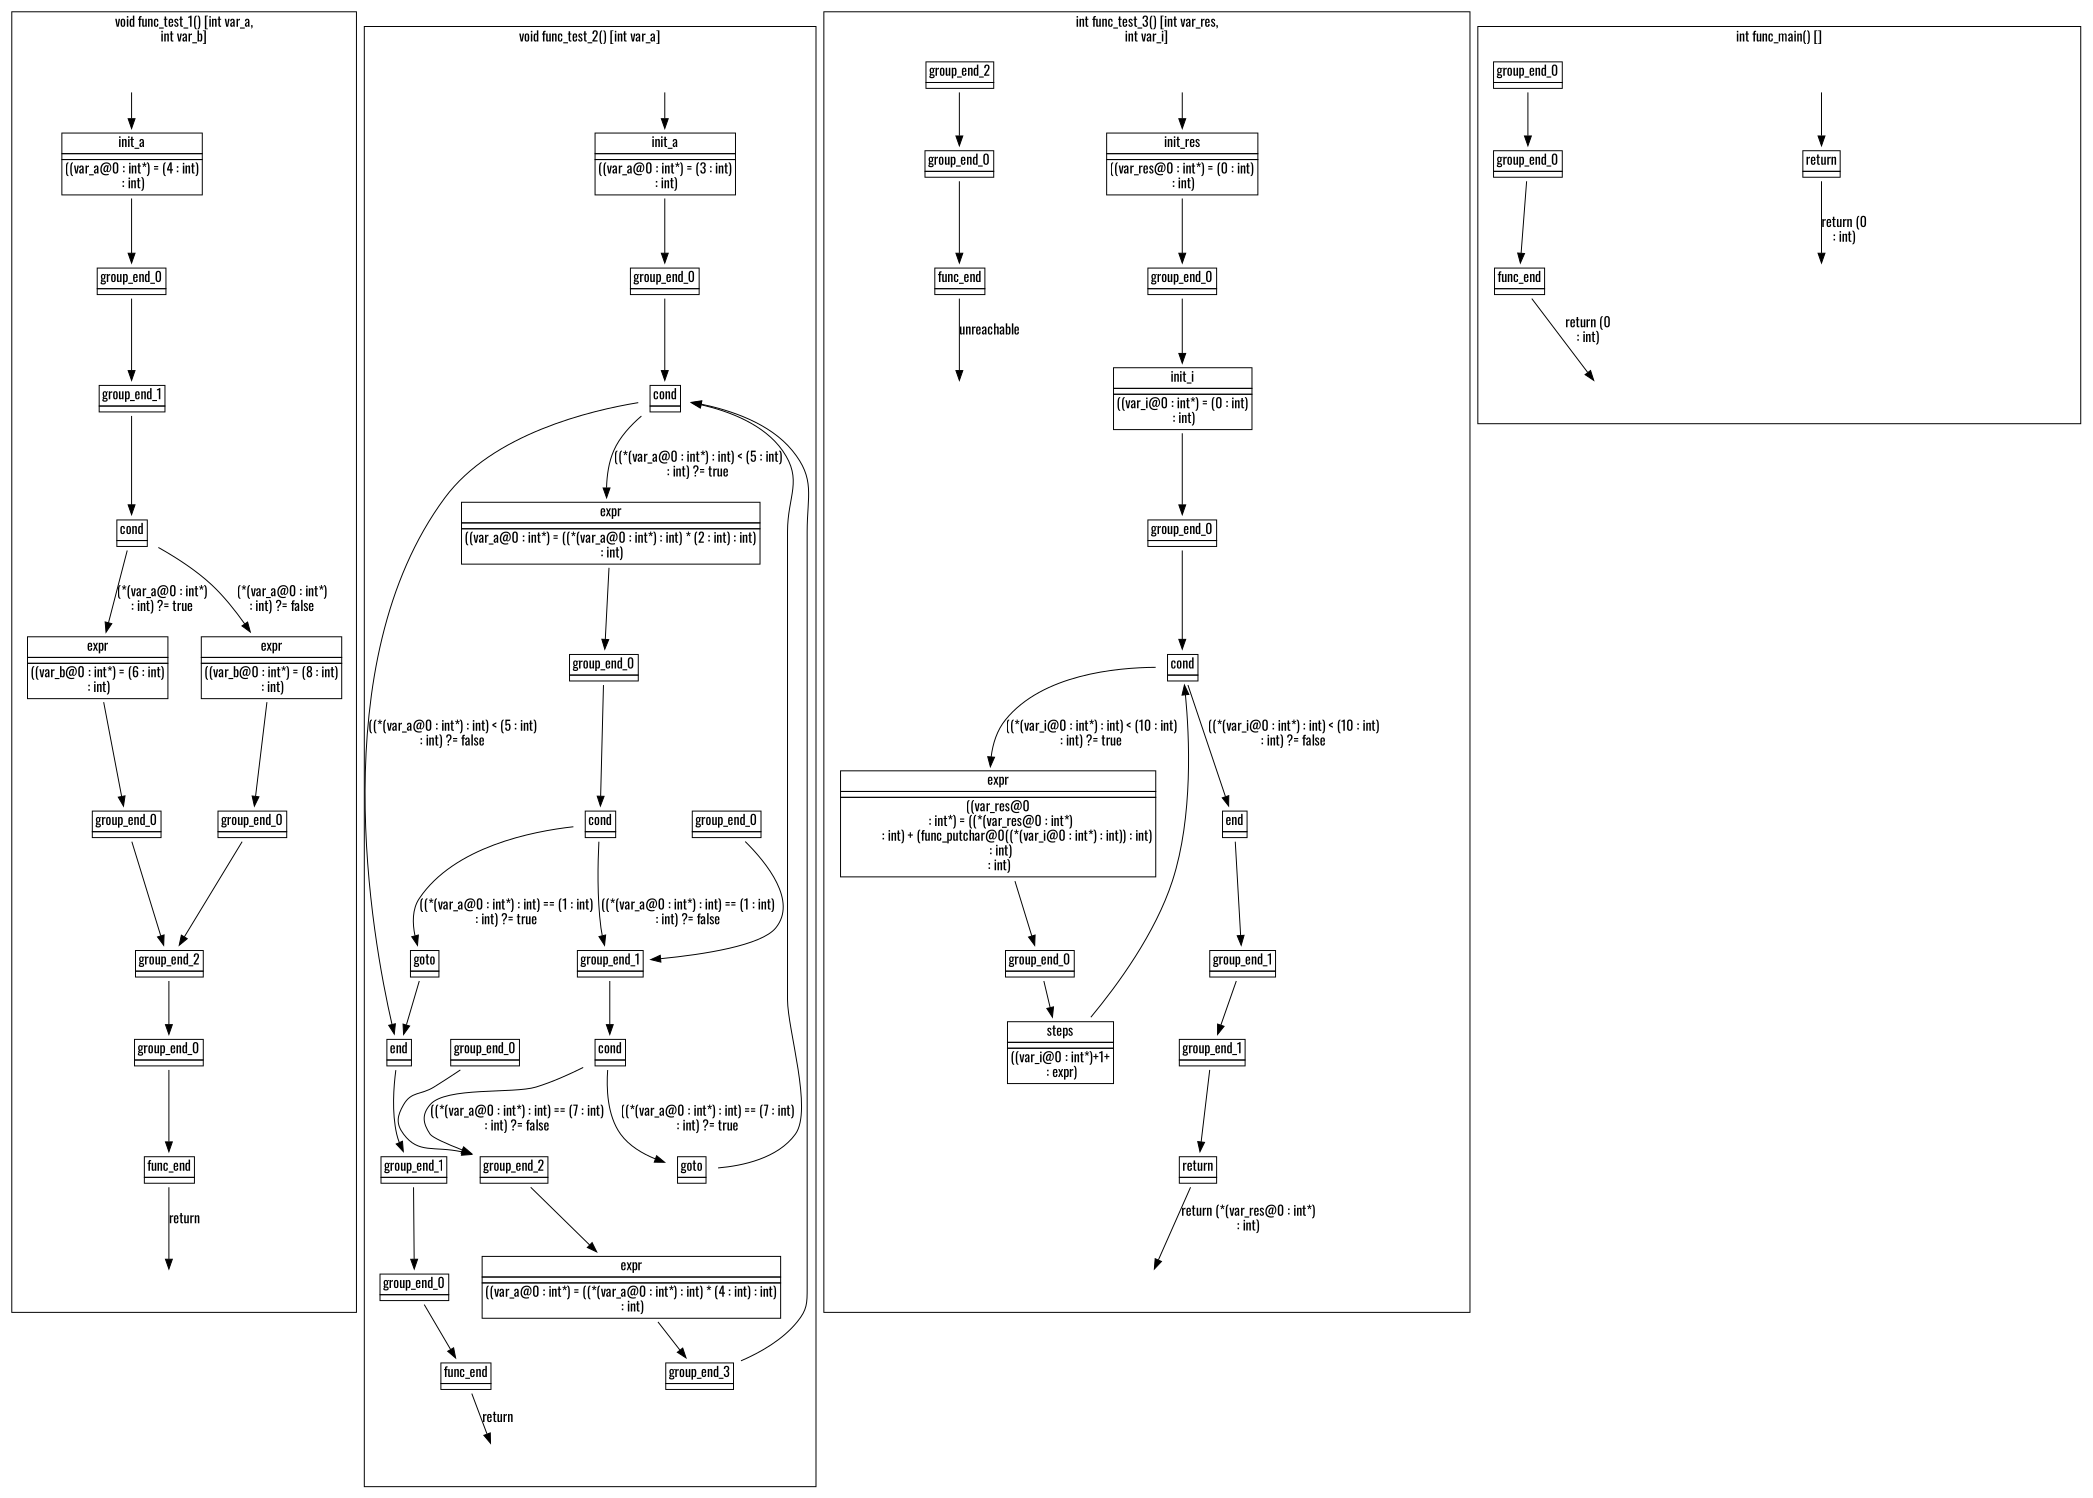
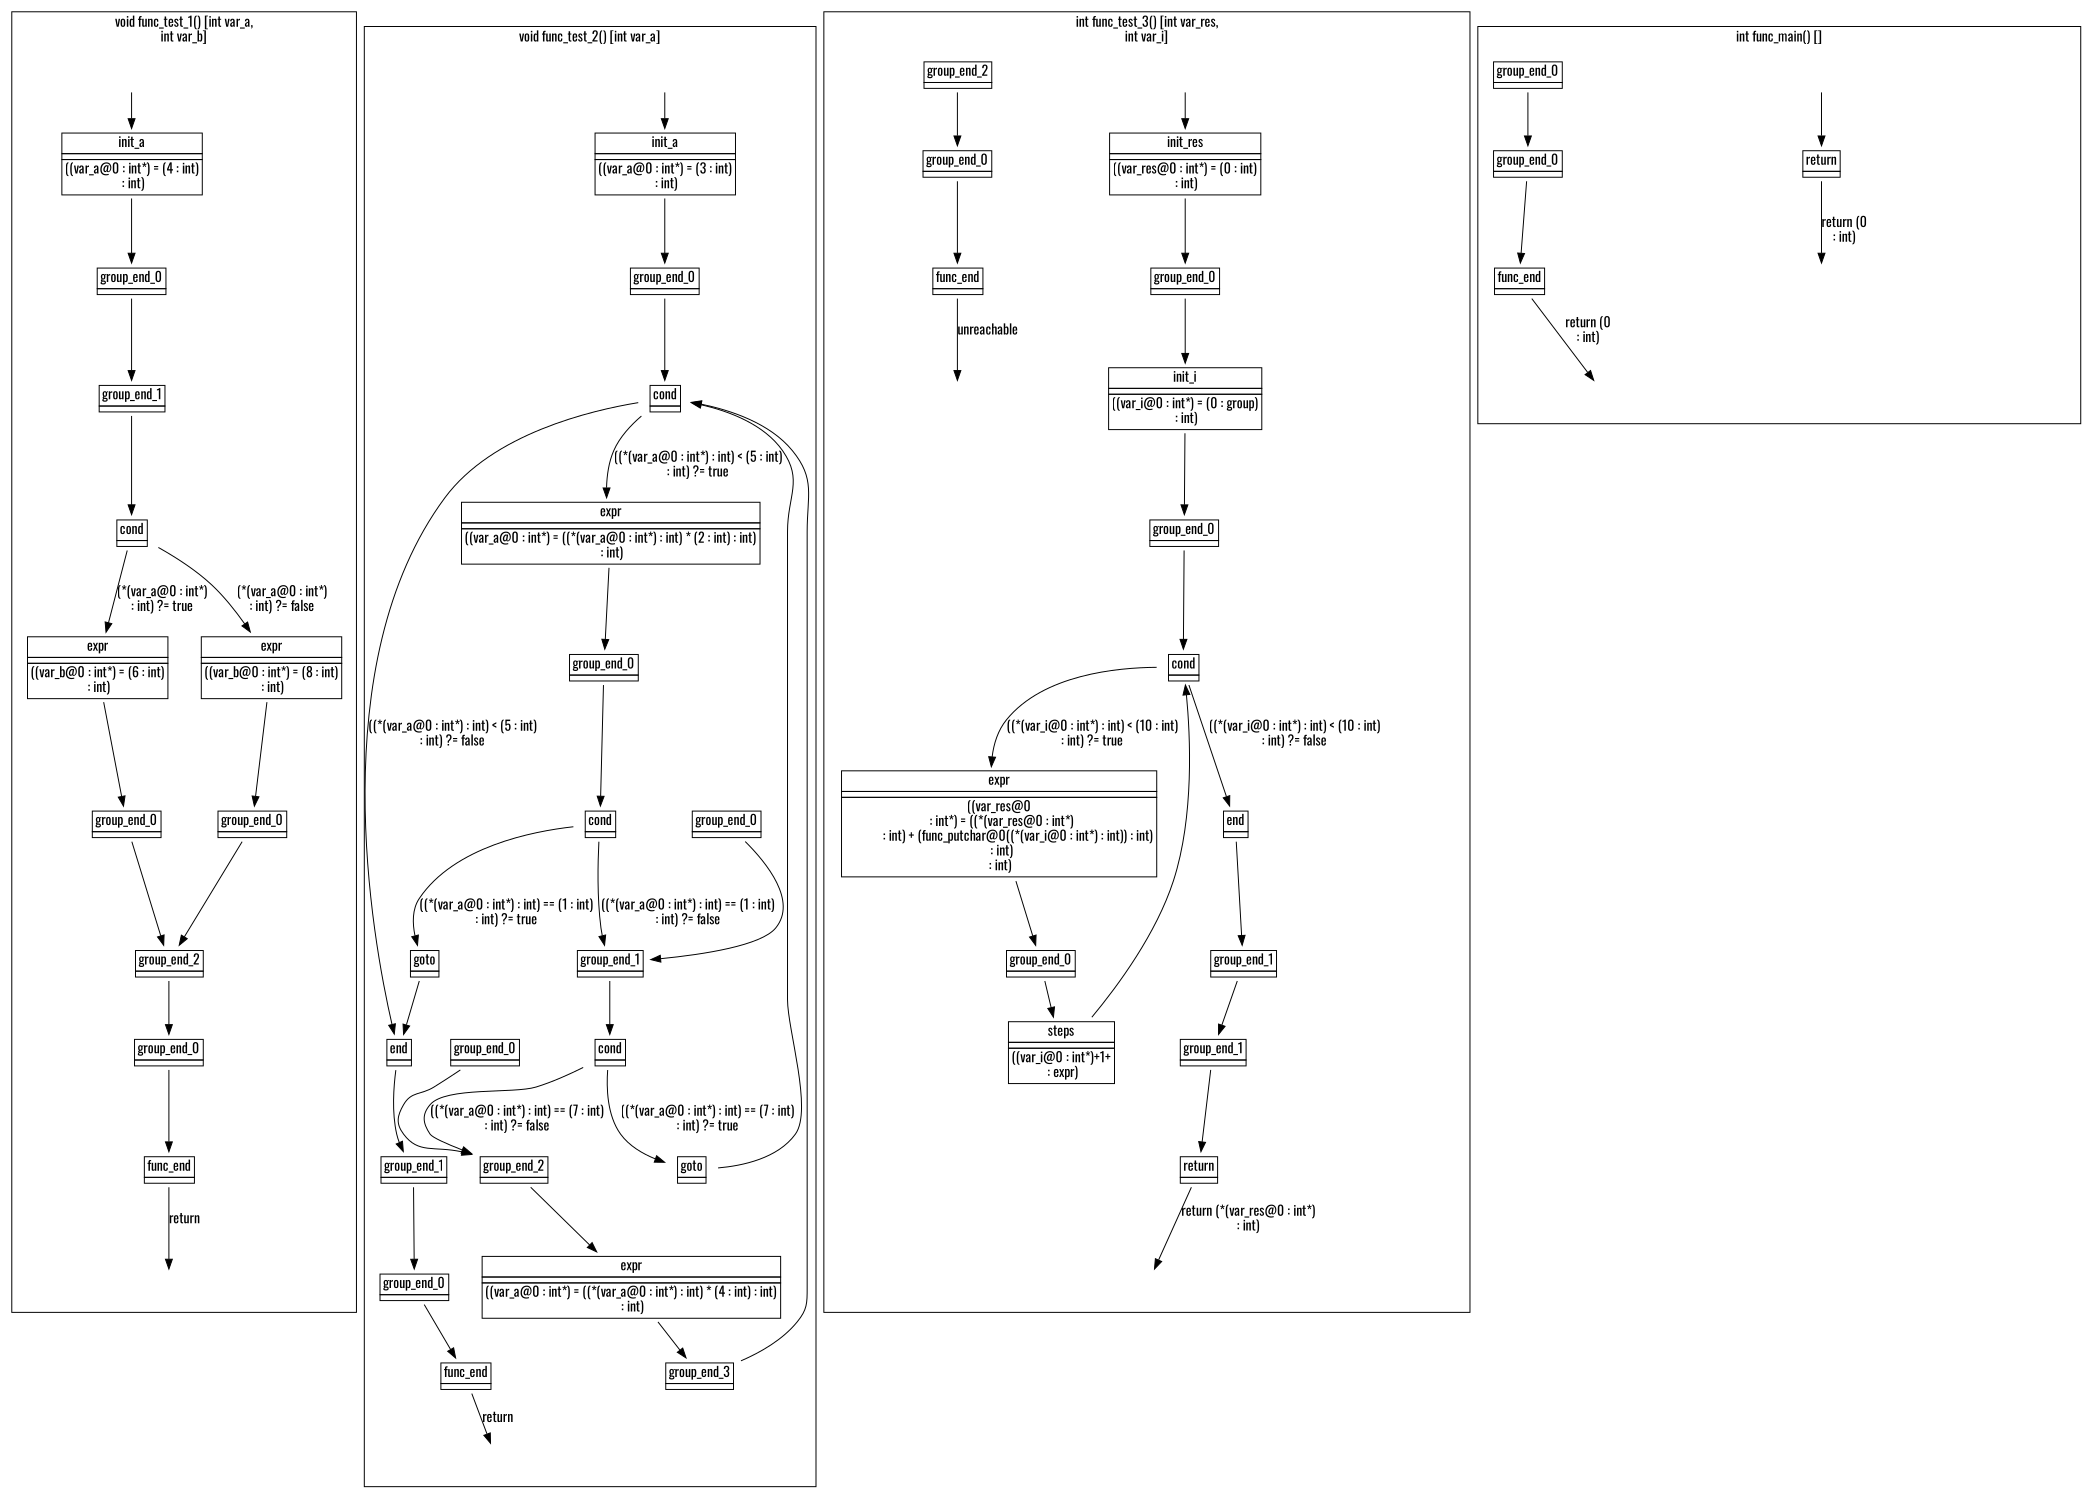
(1183, 404) -> (1185, 404)
